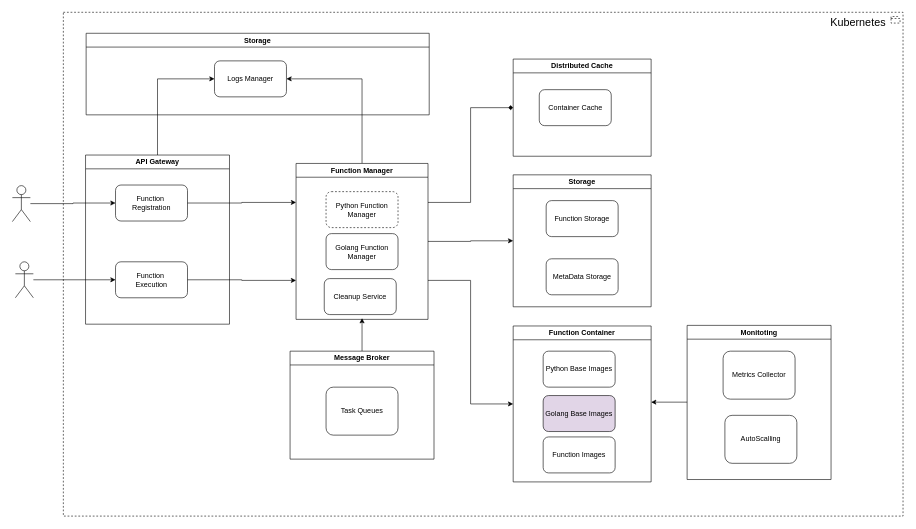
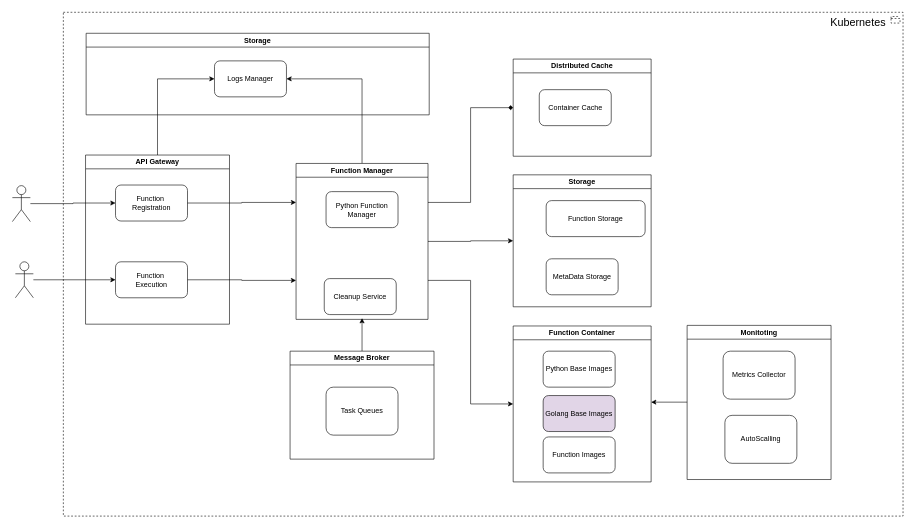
(362, 210) -> (362, 210)
(582, 219) -> (596, 219)
(362, 252) -> none
